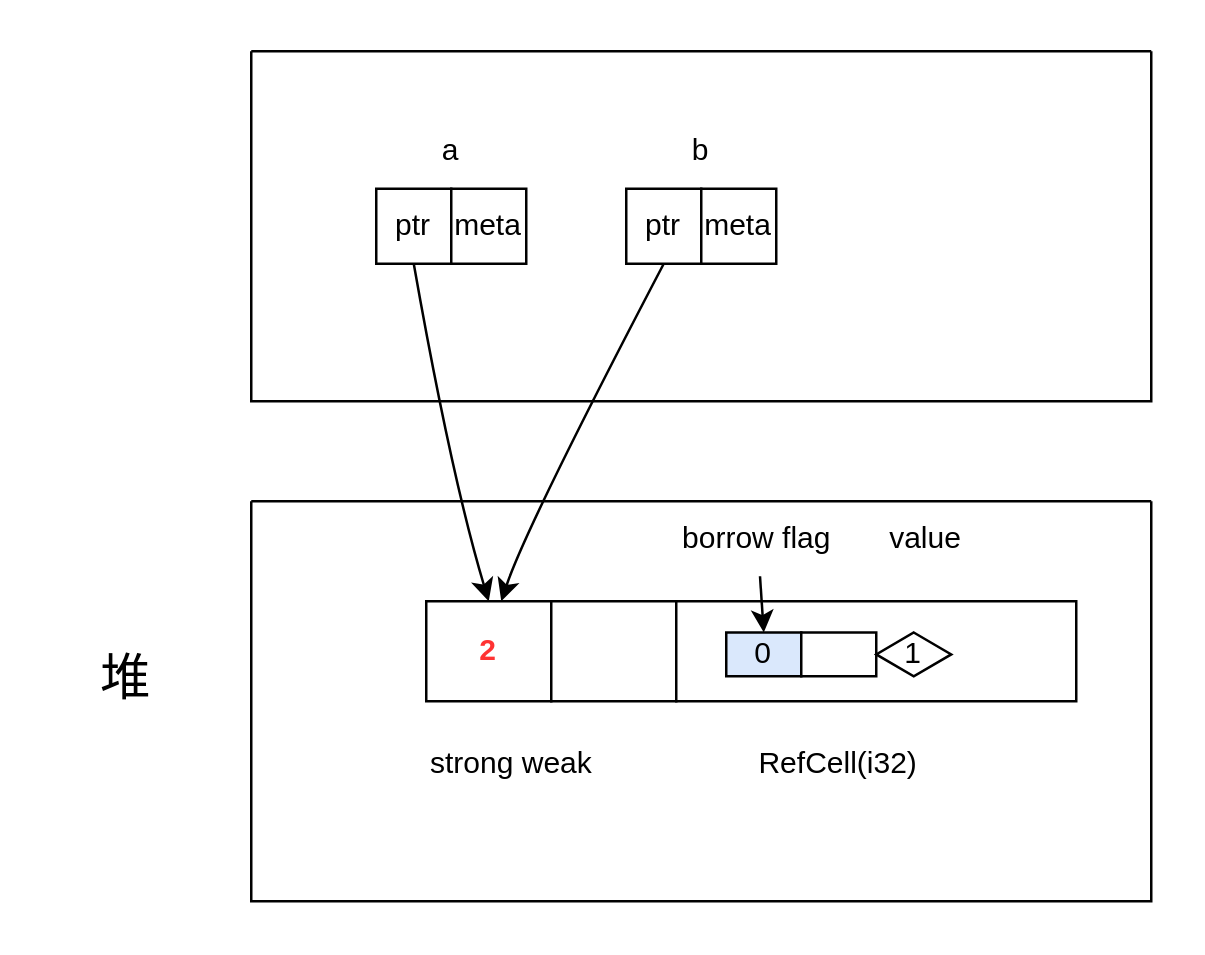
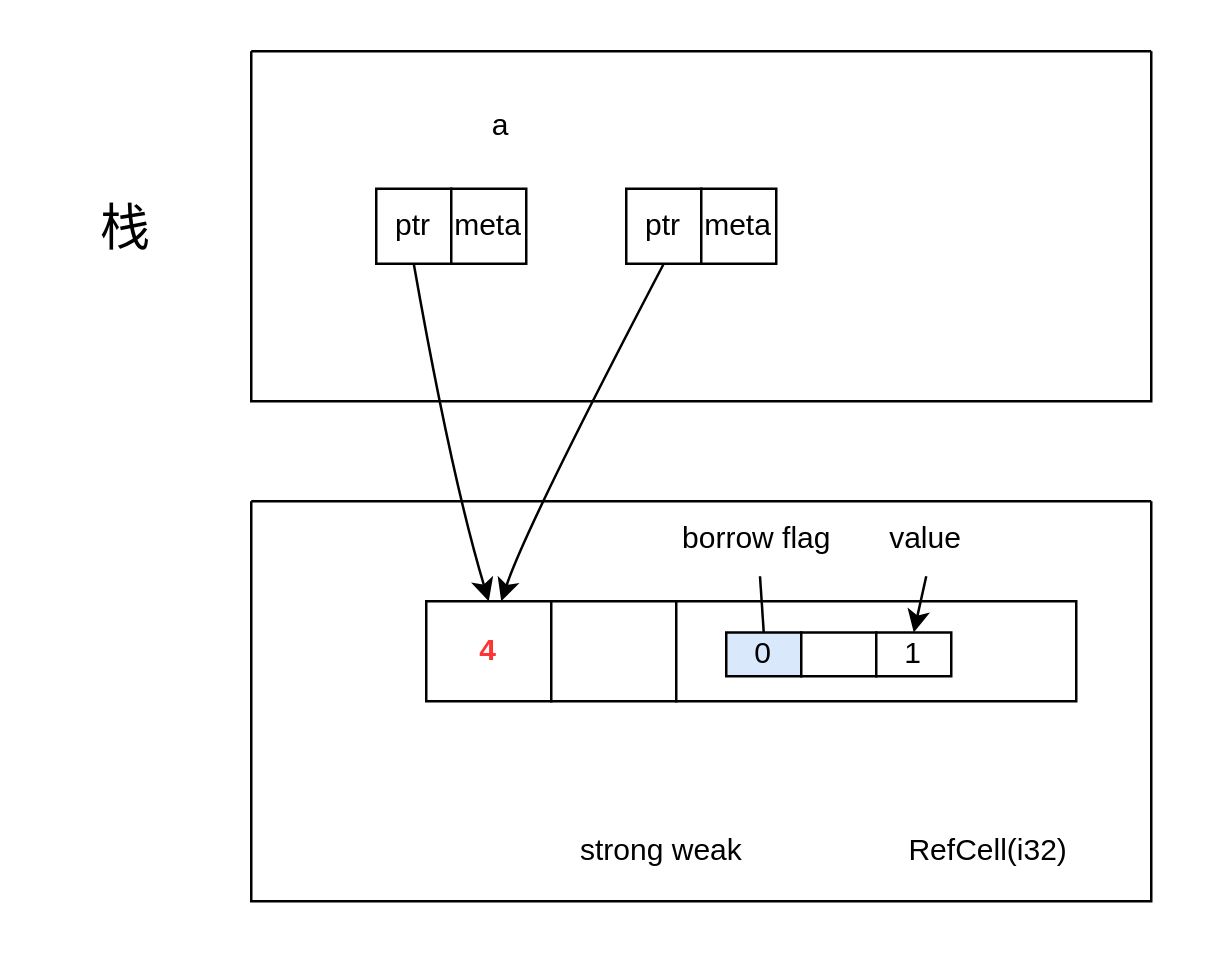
(451, 151) -> (501, 126)
(701, 151) -> none
none -> (126, 226)
none -> (922, 596)
(762, 614) -> (763, 620)
(489, 651) -> (489, 651)
(914, 654) -> (914, 654)
(126, 676) -> none
(701, 764) -> (851, 851)
